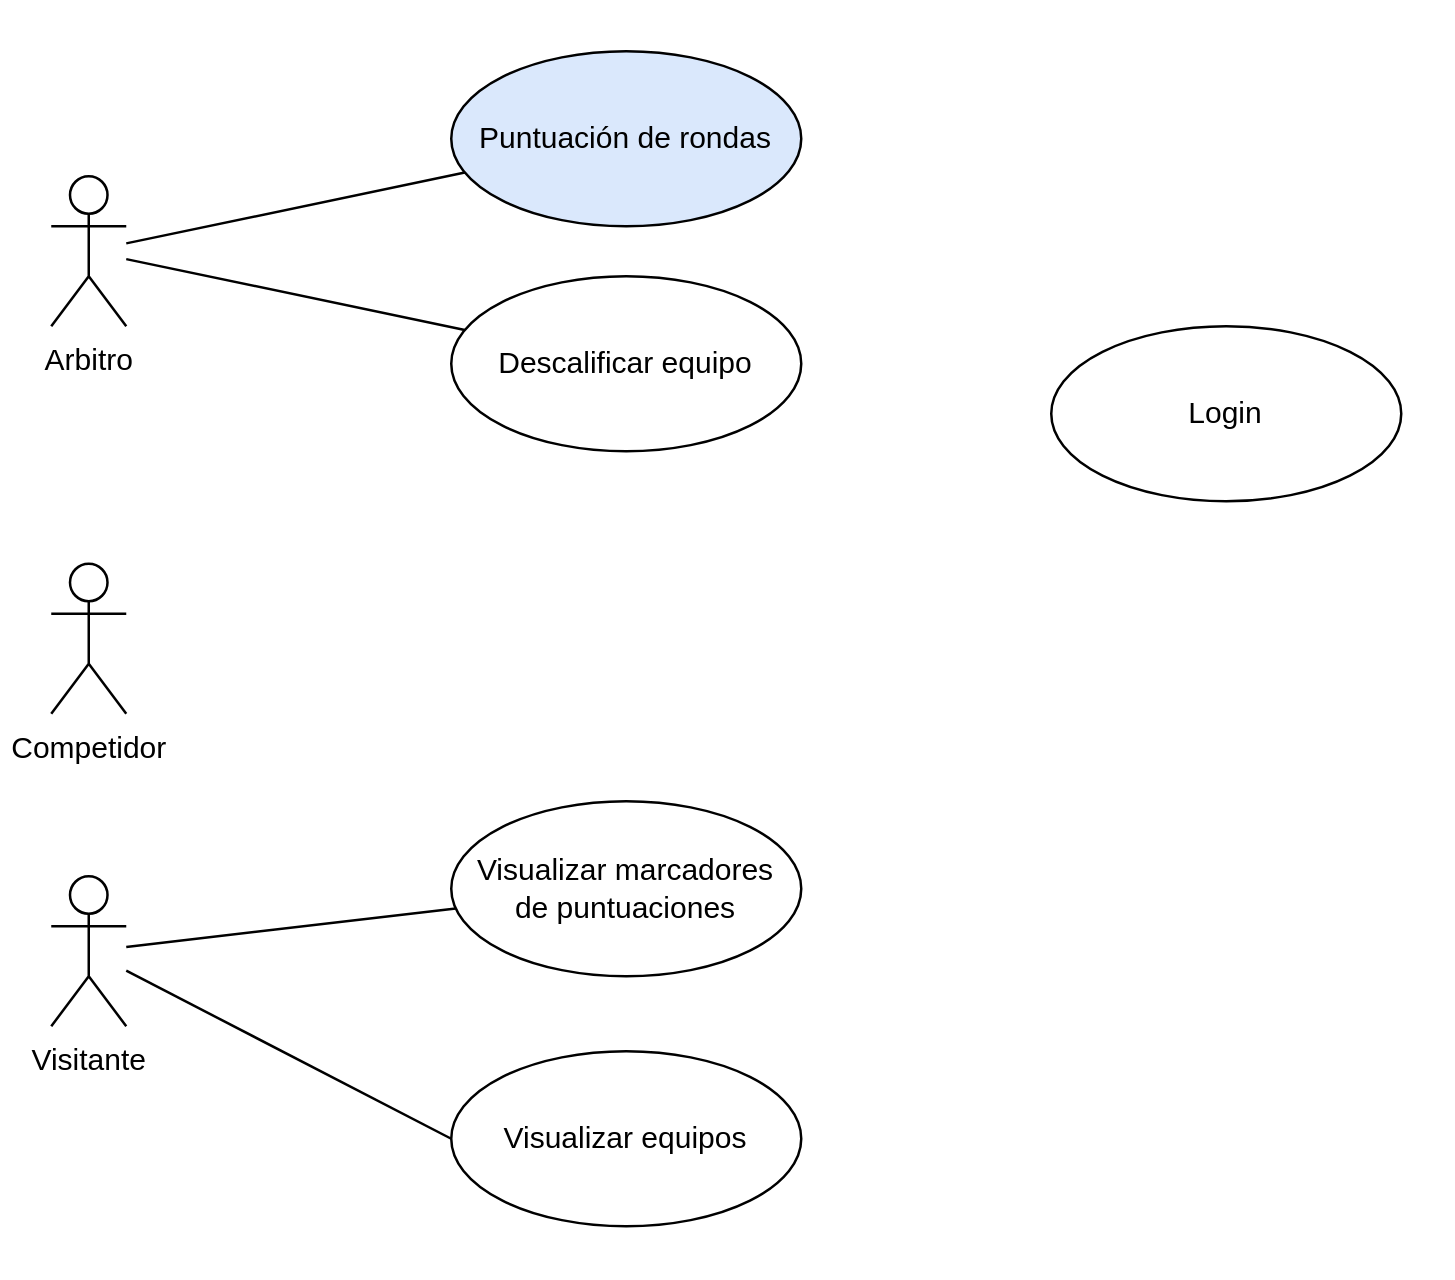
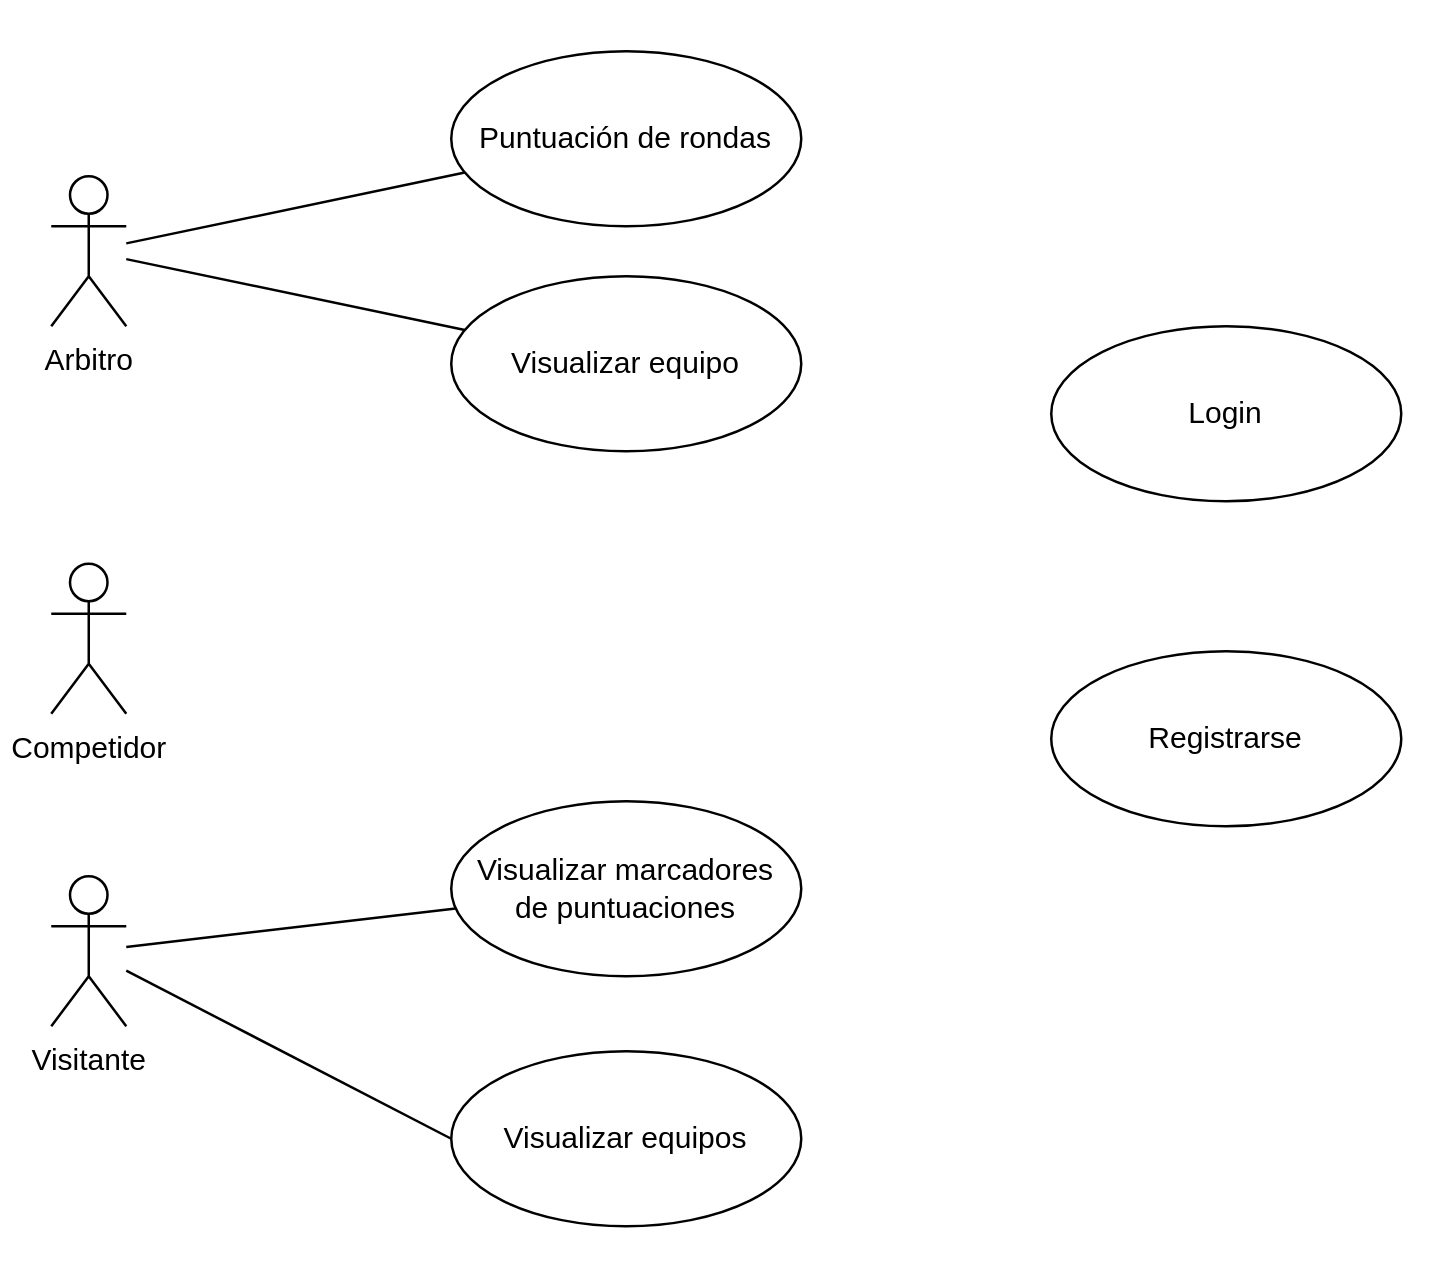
(626, 139) -> (626, 139)
(626, 364) -> (626, 364)
none -> (1226, 739)
